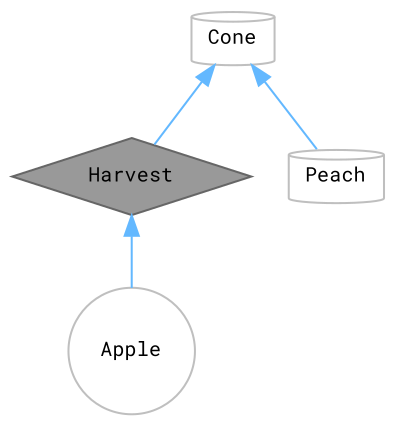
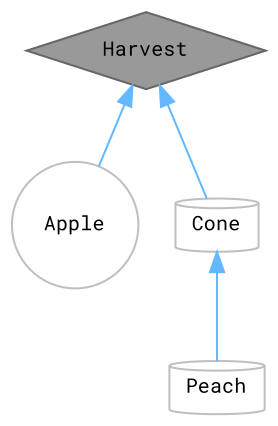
(178, 113) -> (187, 152)
